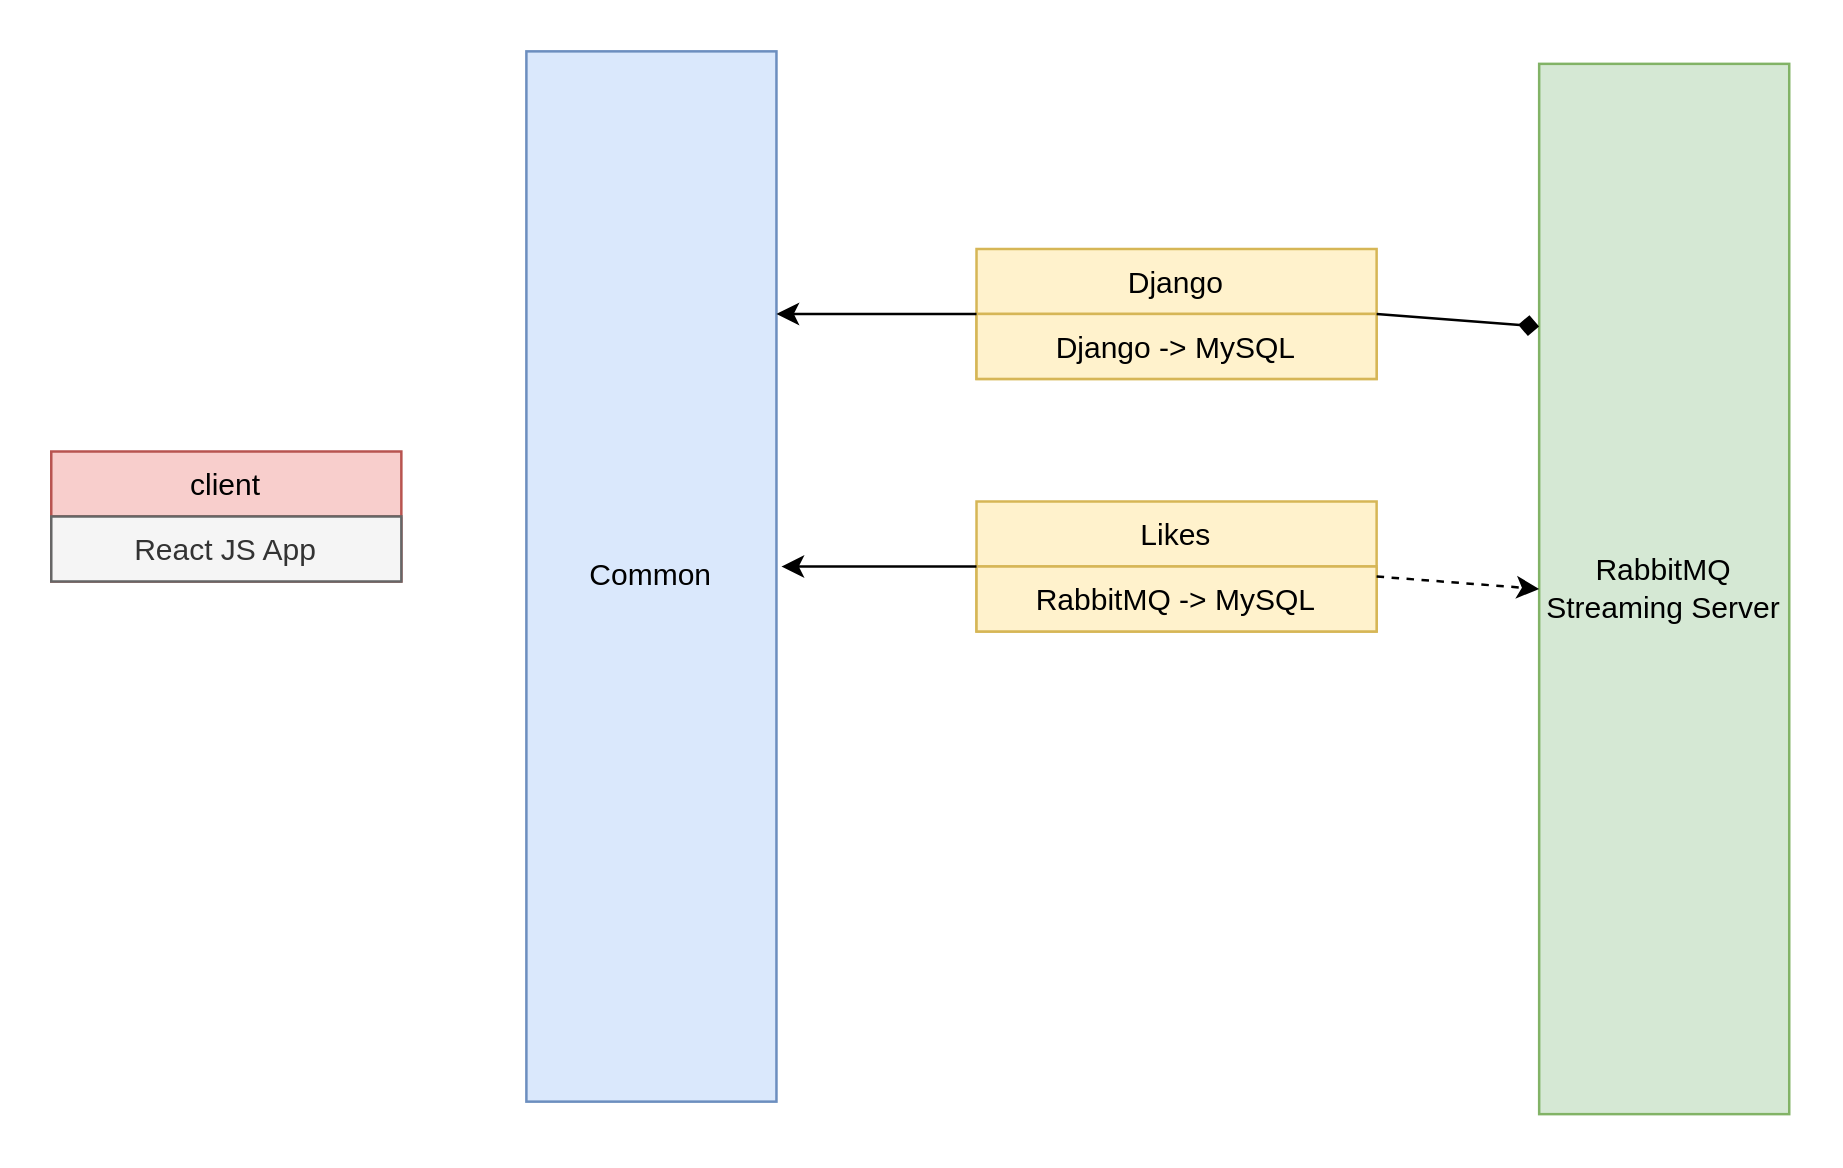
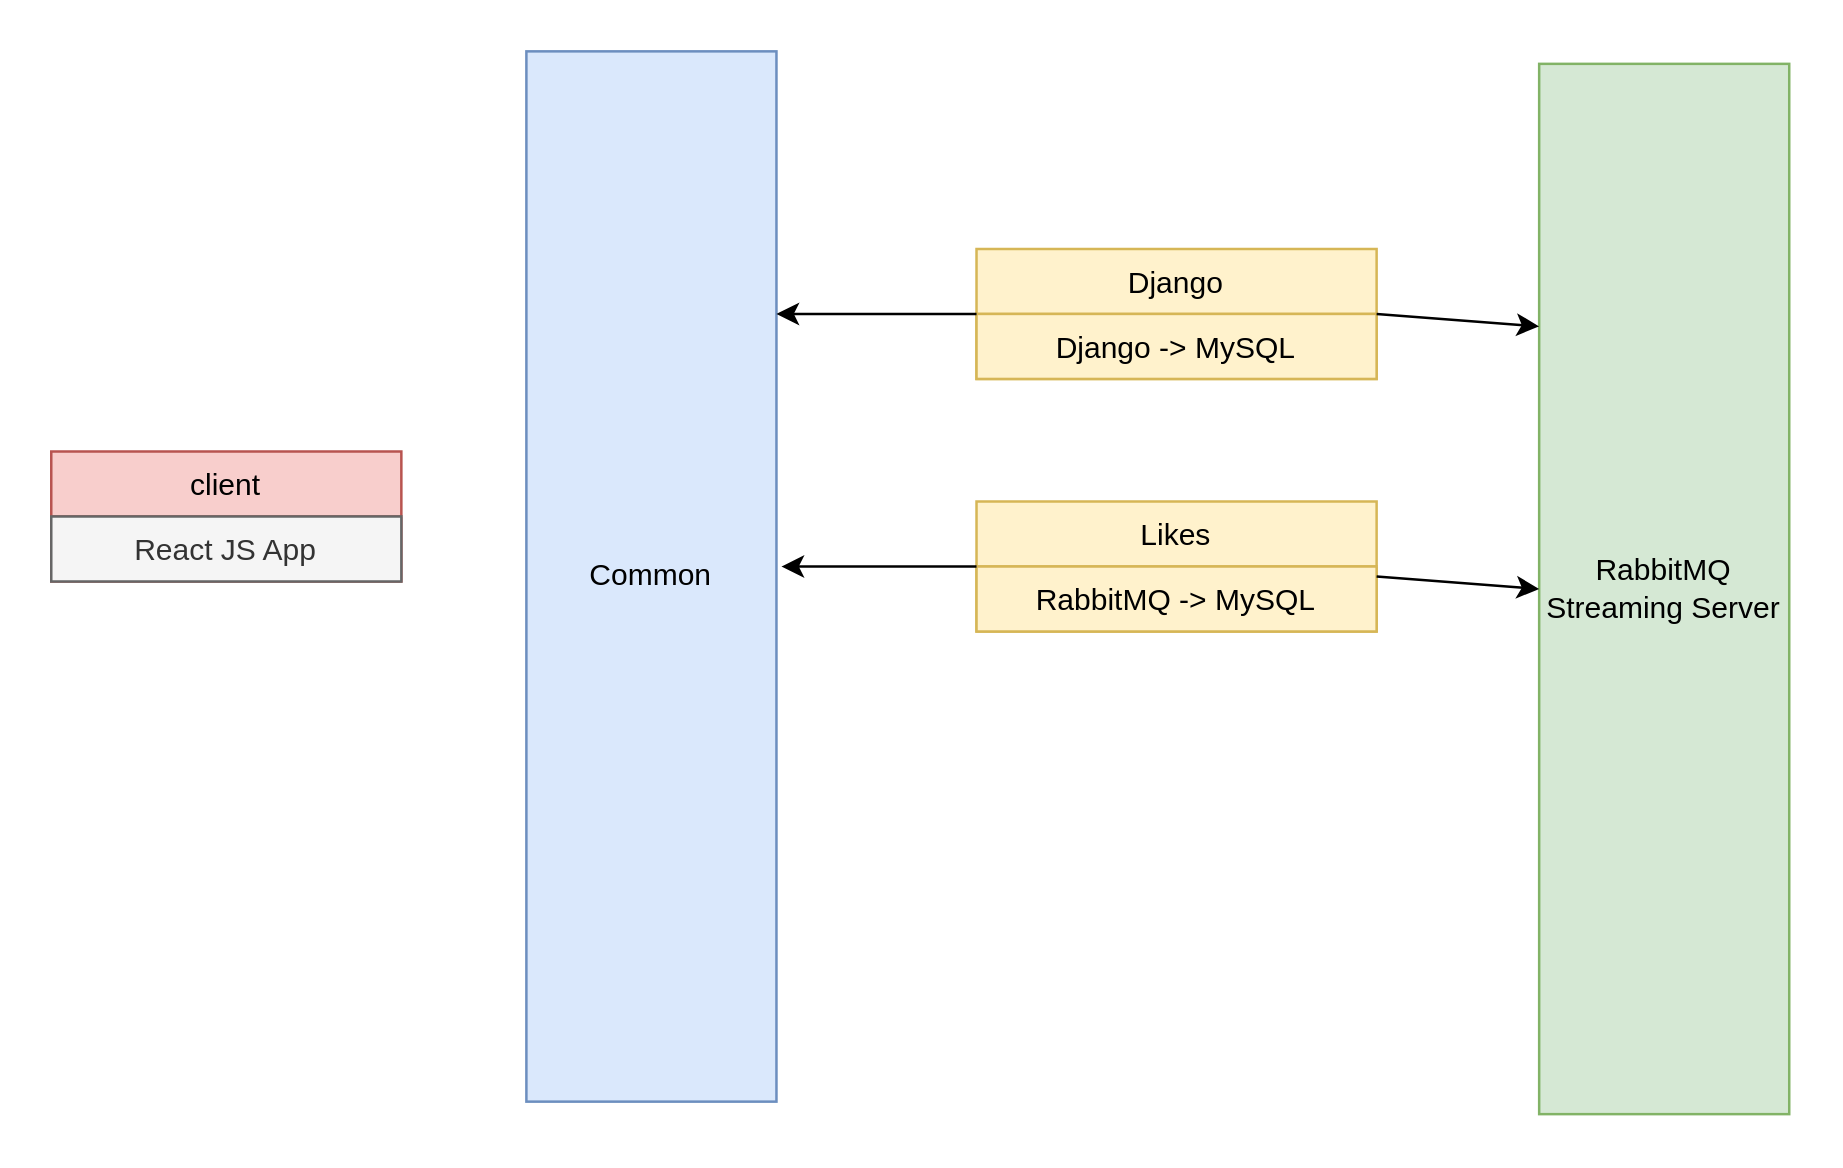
(1519, 325) -> (1520, 325)
(1452, 582) -> (1452, 582)
